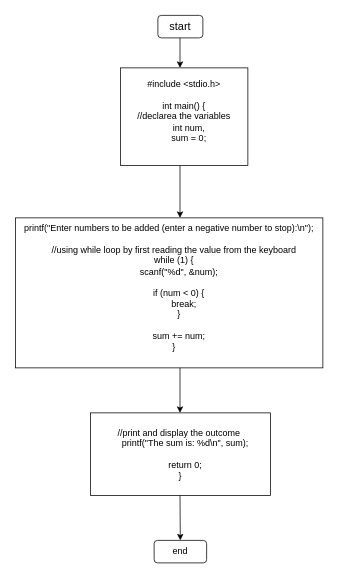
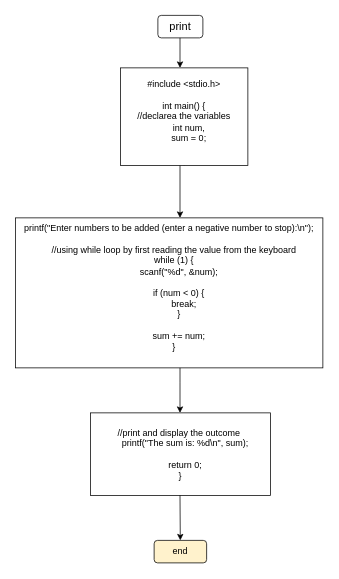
(180, 27) -> (180, 27)
(180, 552) -> (180, 552)
